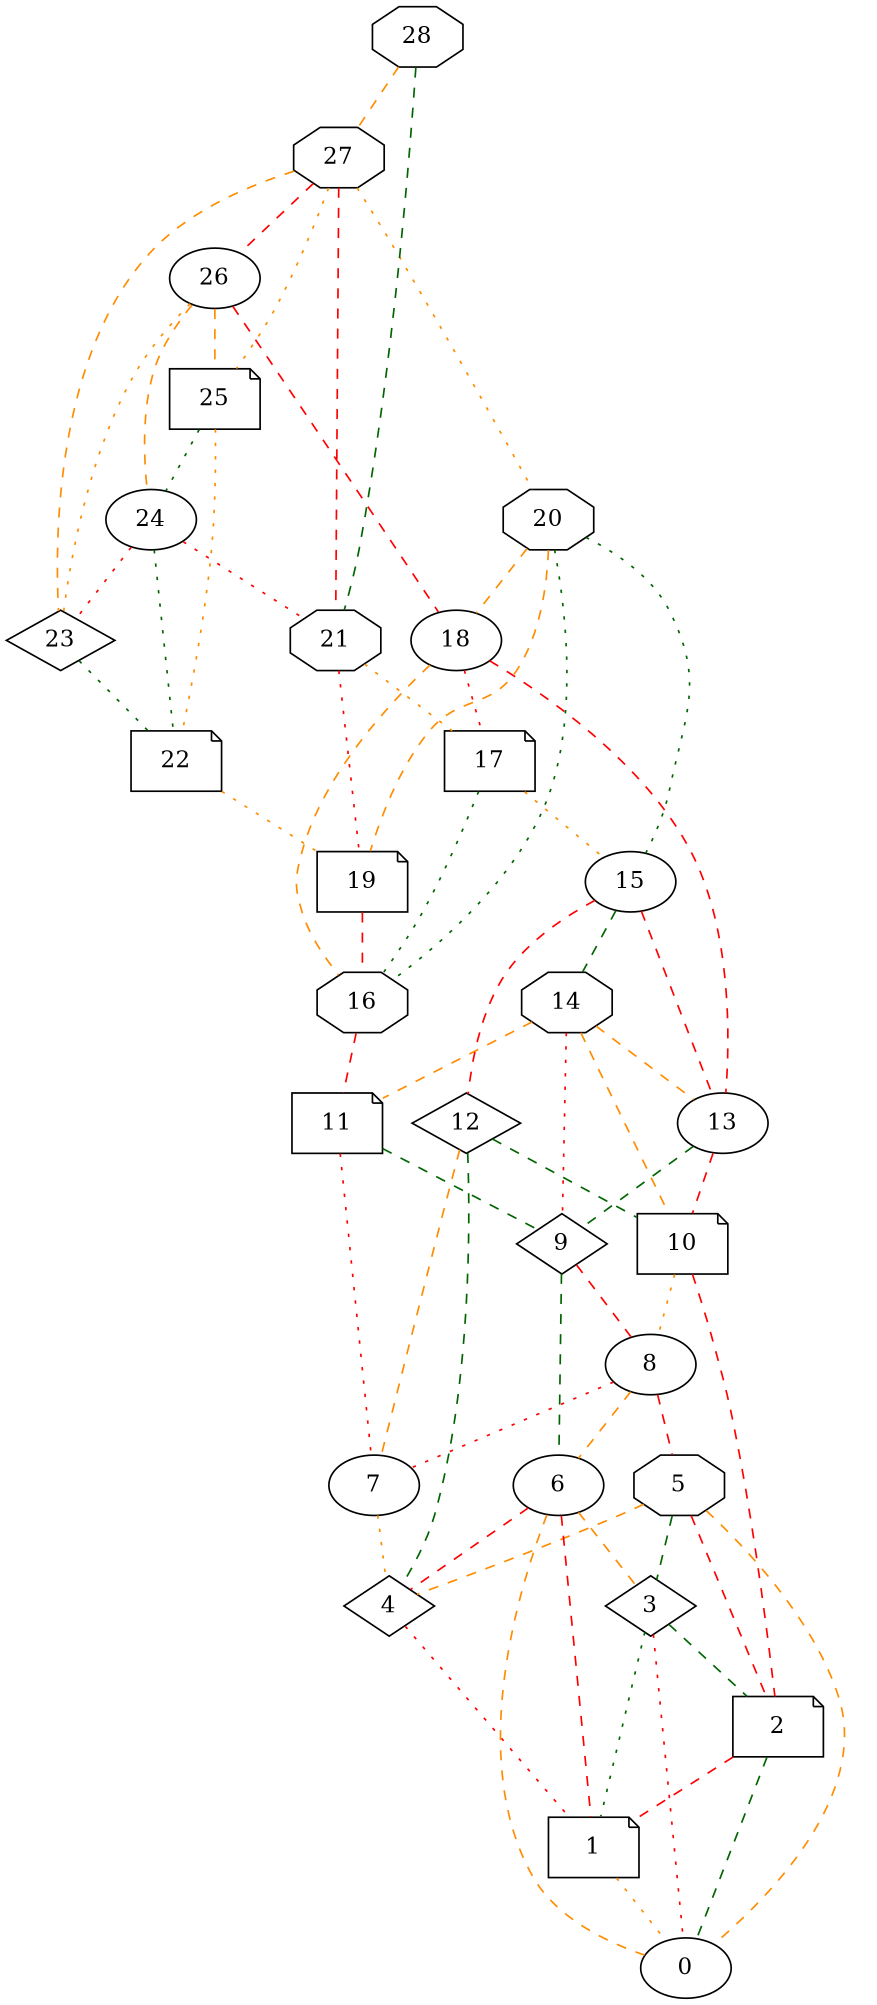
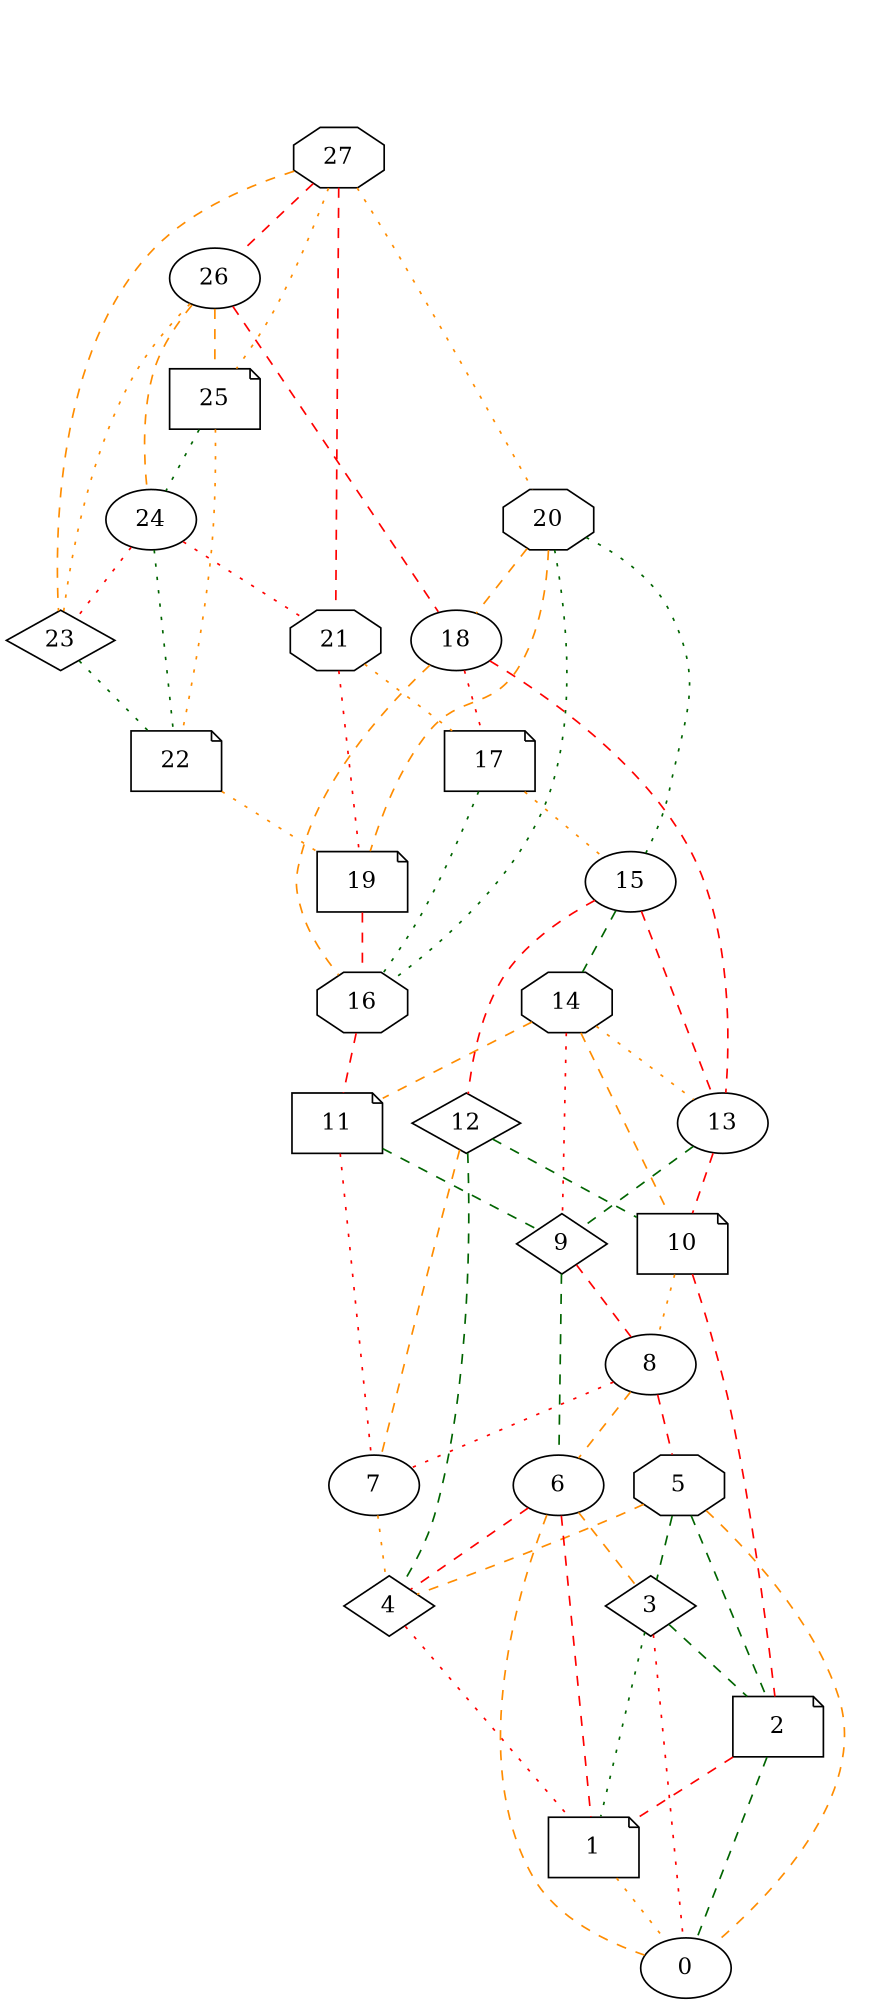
(418, 37) -> none
(645, 1063) -> (645, 1063)
(729, 1606) -> (729, 1606)
